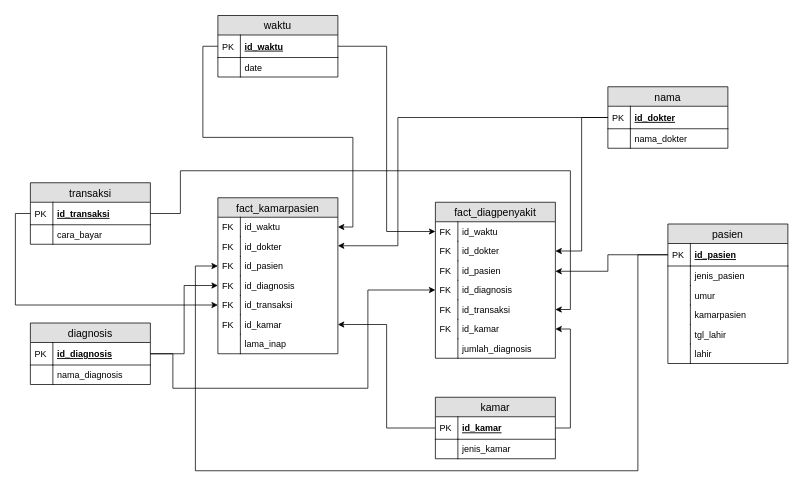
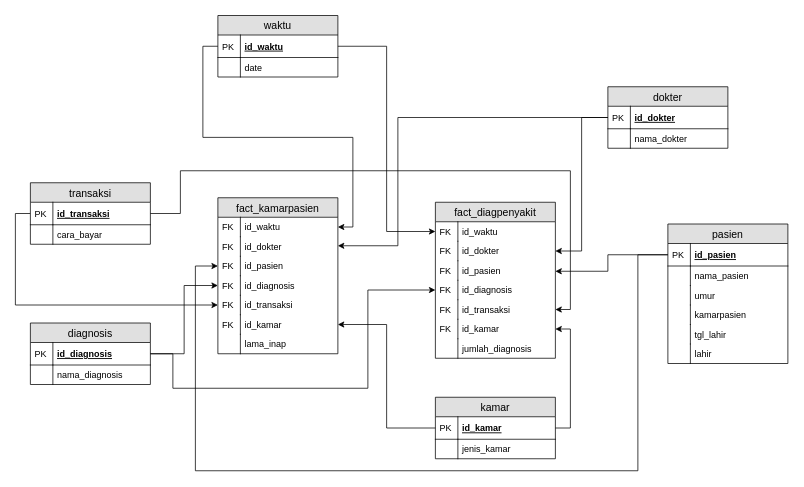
(668, 97) -> (668, 97)
(722, 276) -> (721, 276)
